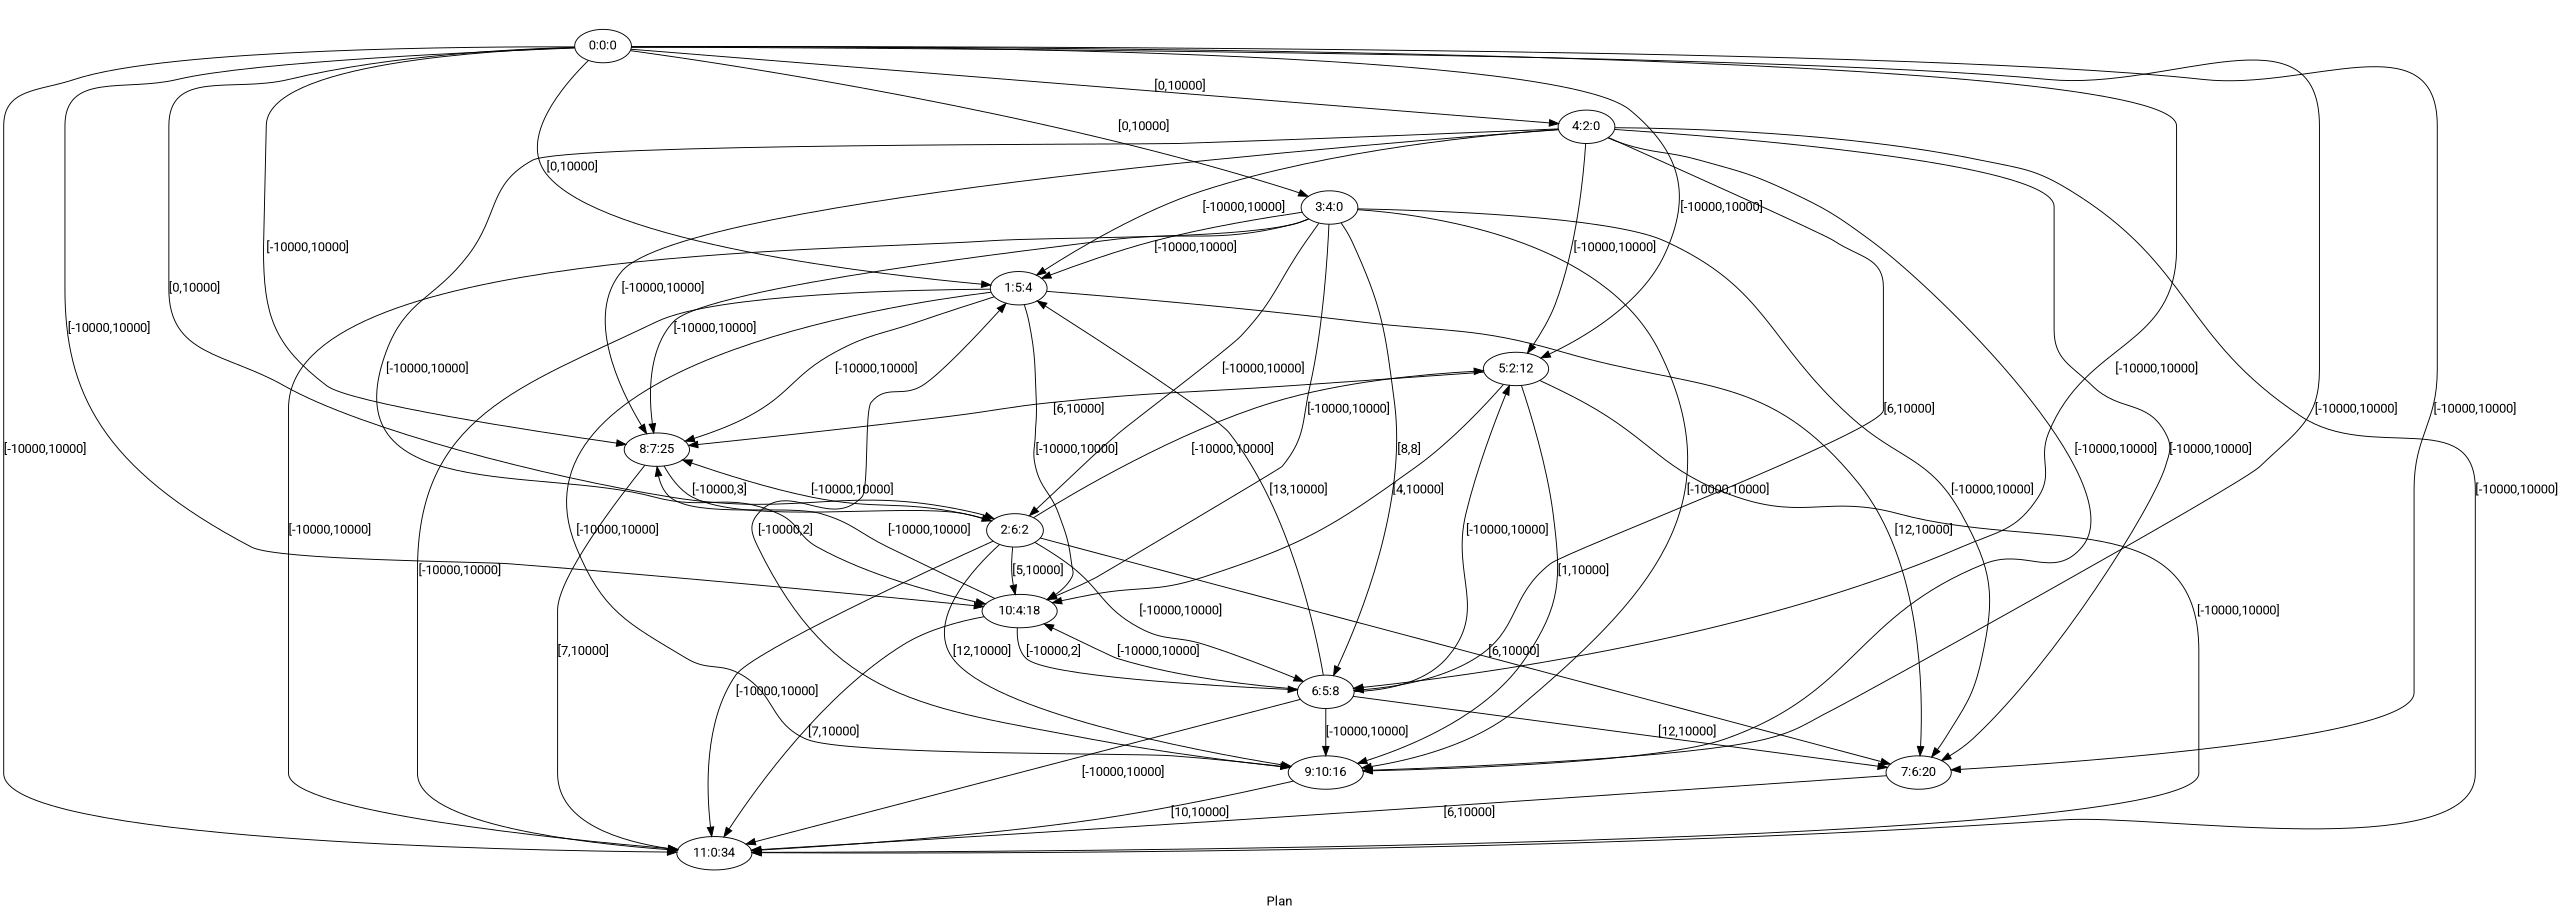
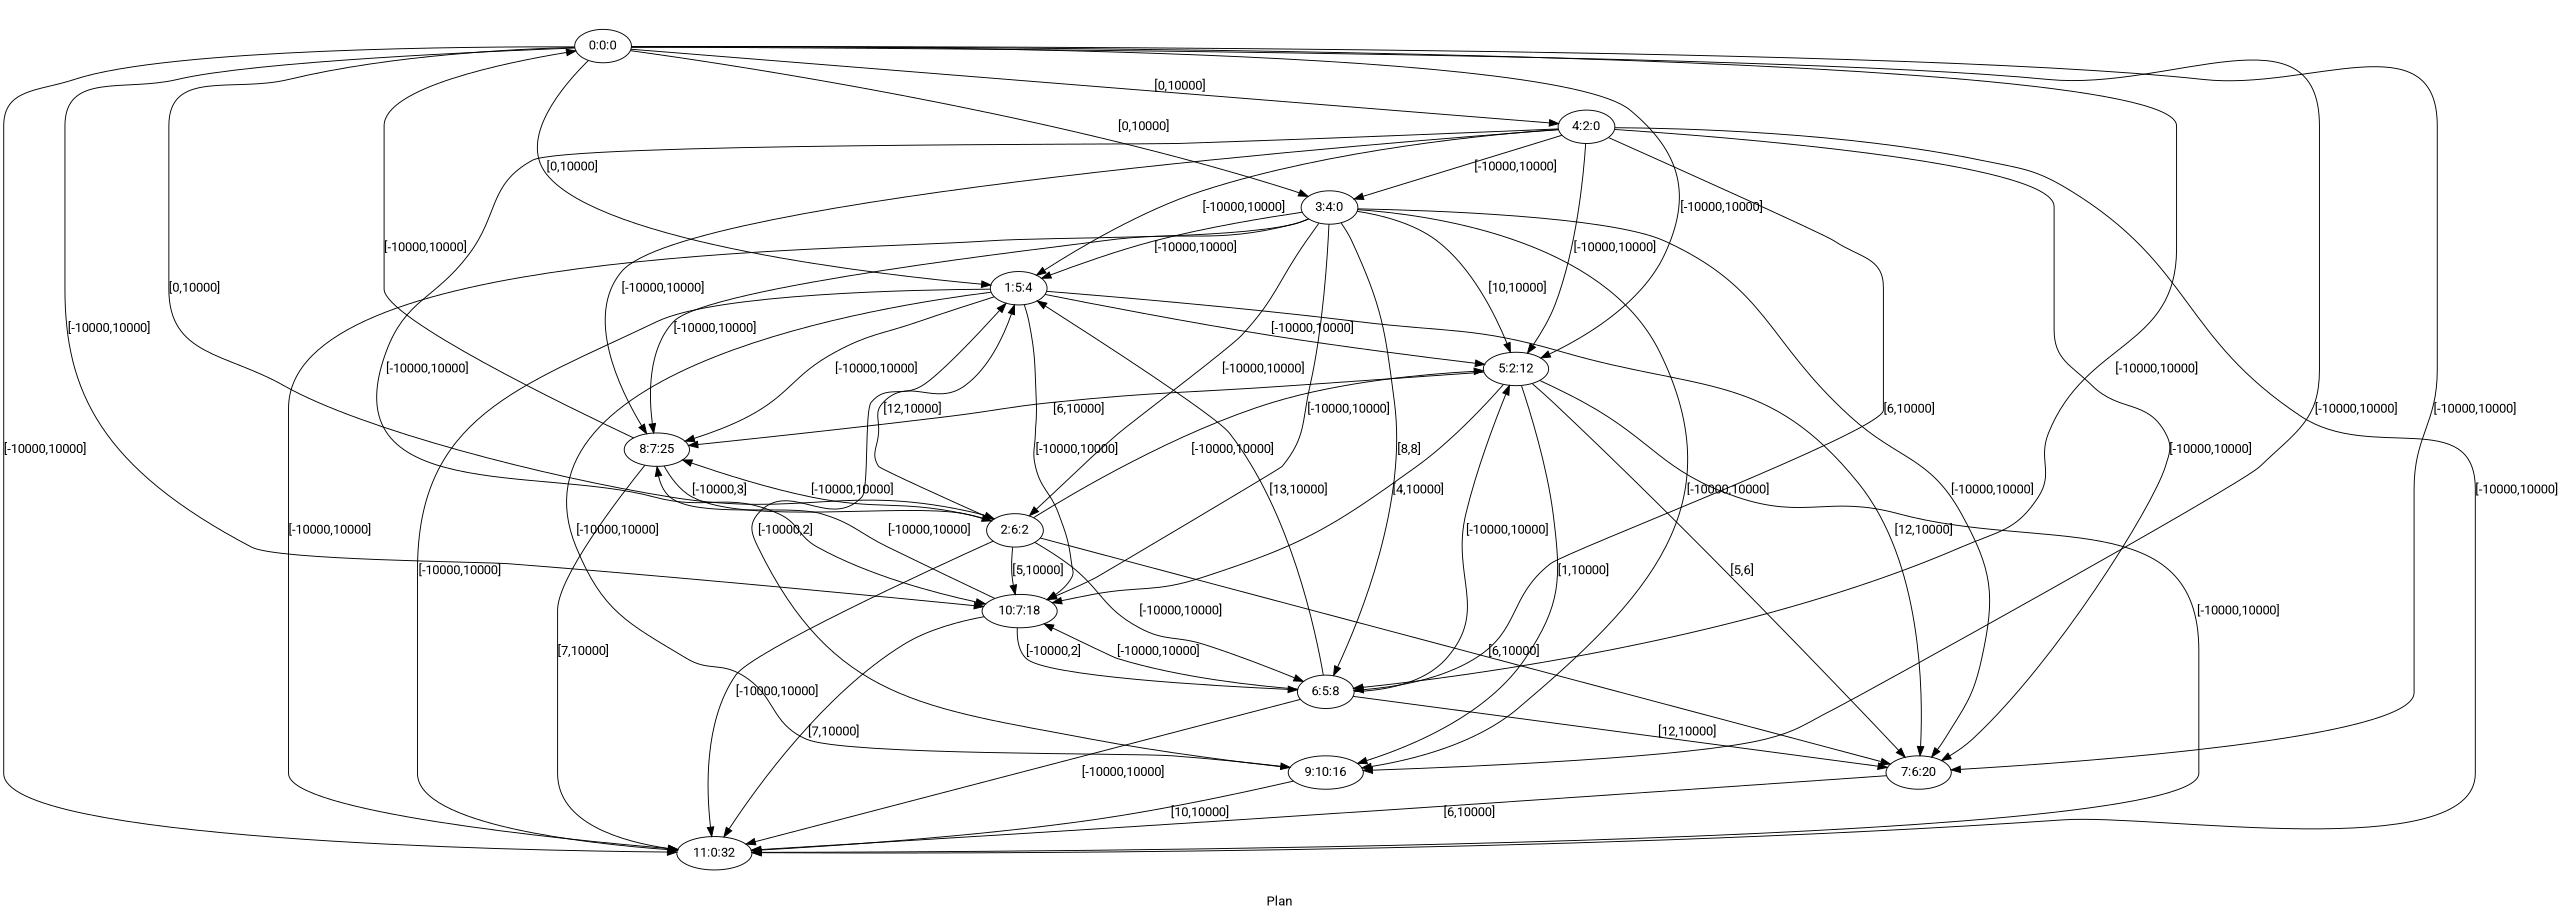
(263, 249) -> (384, 252)
none -> (1452, 254)
none -> (1259, 334)
(2038, 562) -> (1462, 166)
none -> (1718, 564)
(1020, 611) -> (1020, 611)
(1046, 710) -> (878, 411)
(1326, 728) -> none
(714, 853) -> (714, 853)
